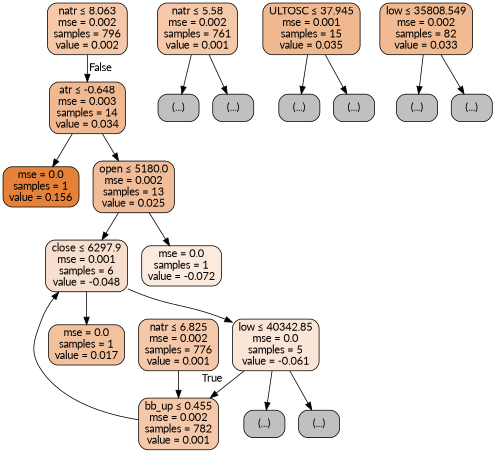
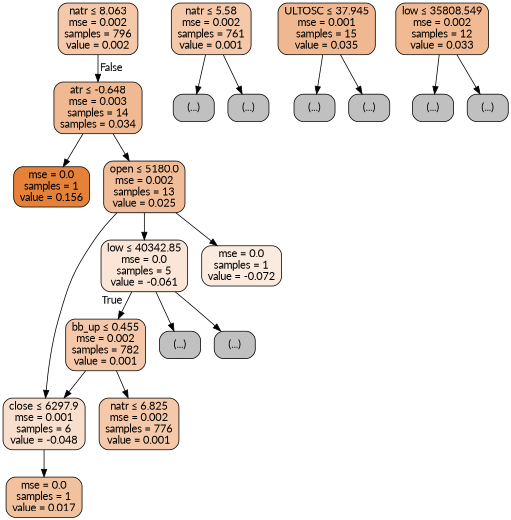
(426, 34) -> (442, 34)
(87, 125) -> (98, 125)
(176, 305) -> (144, 222)
(179, 380) -> (121, 381)
